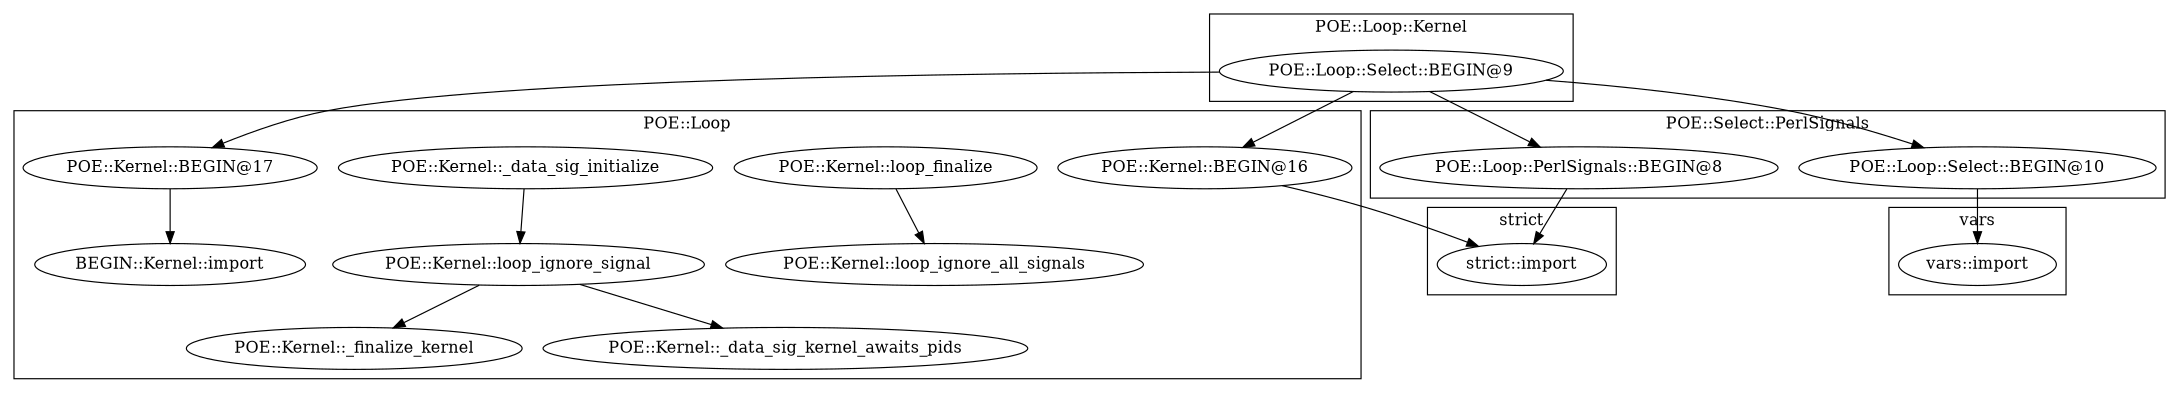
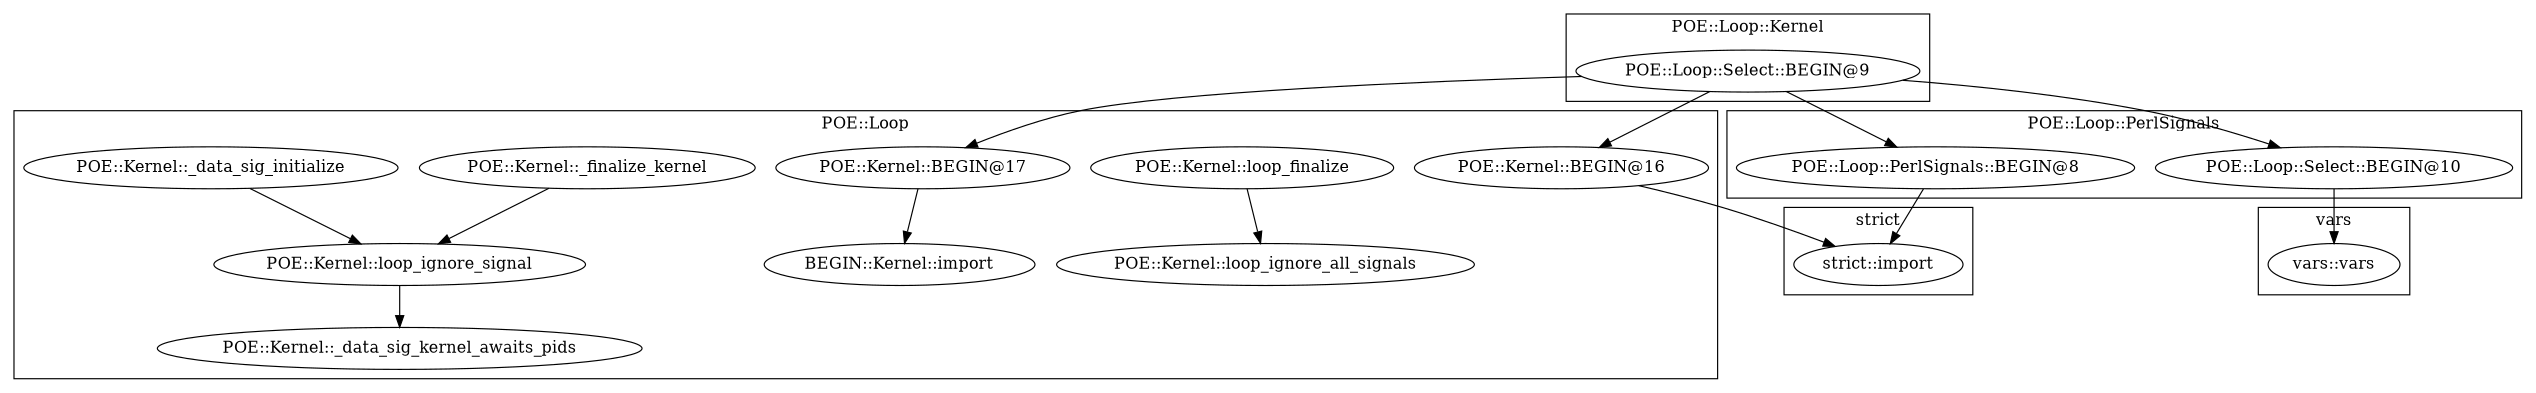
(1768, 124) -> (2124, 124)
(1977, 265) -> (2334, 265)
(442, 304) -> (499, 213)
